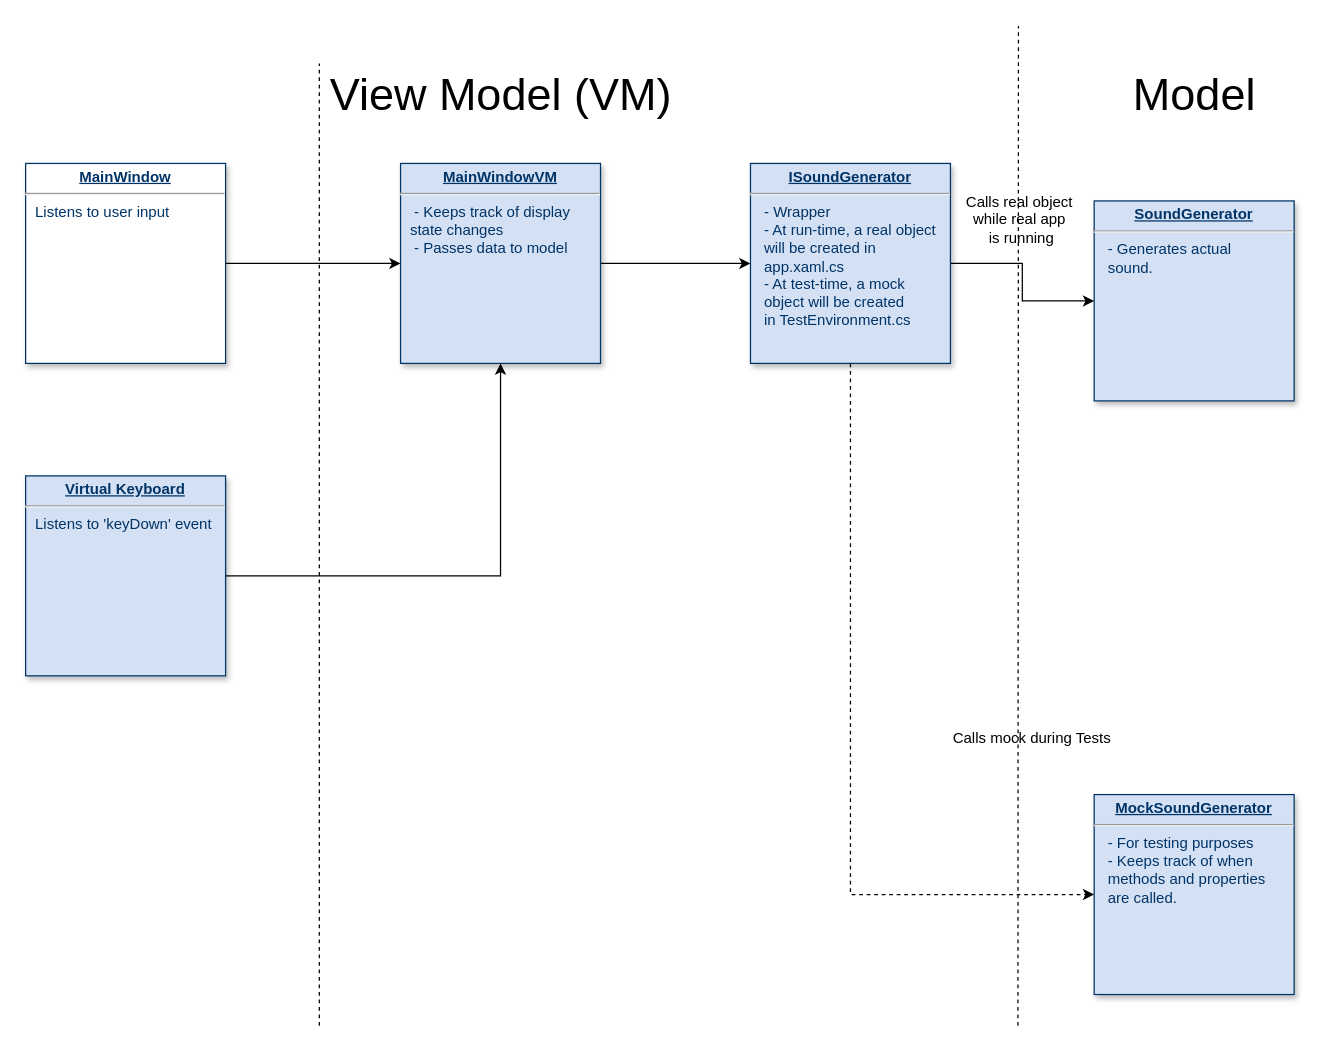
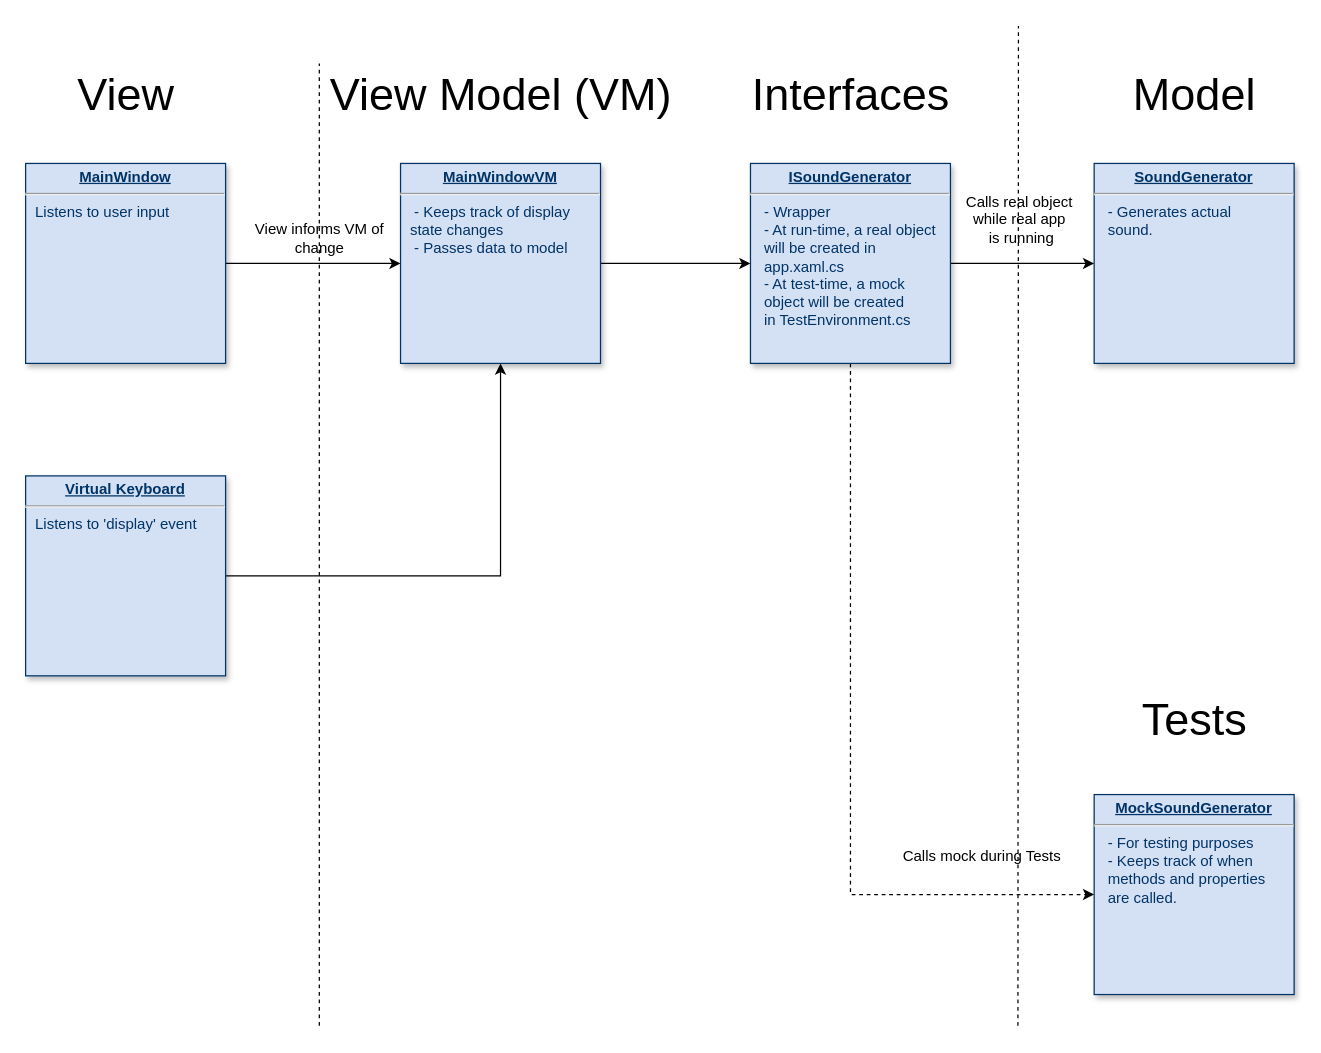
none -> (126, 94)
none -> (851, 94)
none -> (319, 238)
(126, 263) -> (126, 263)
(1194, 301) -> (1194, 263)
(123, 494) -> (119, 494)
none -> (1194, 719)
(1032, 738) -> (982, 857)
